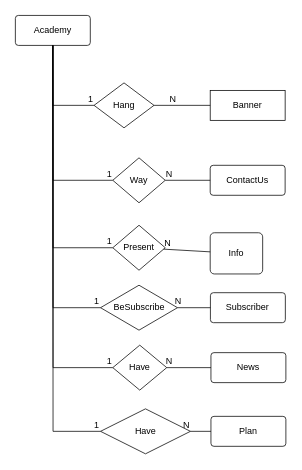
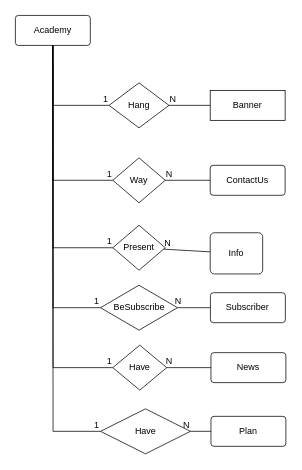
(124, 105) -> (139, 105)
